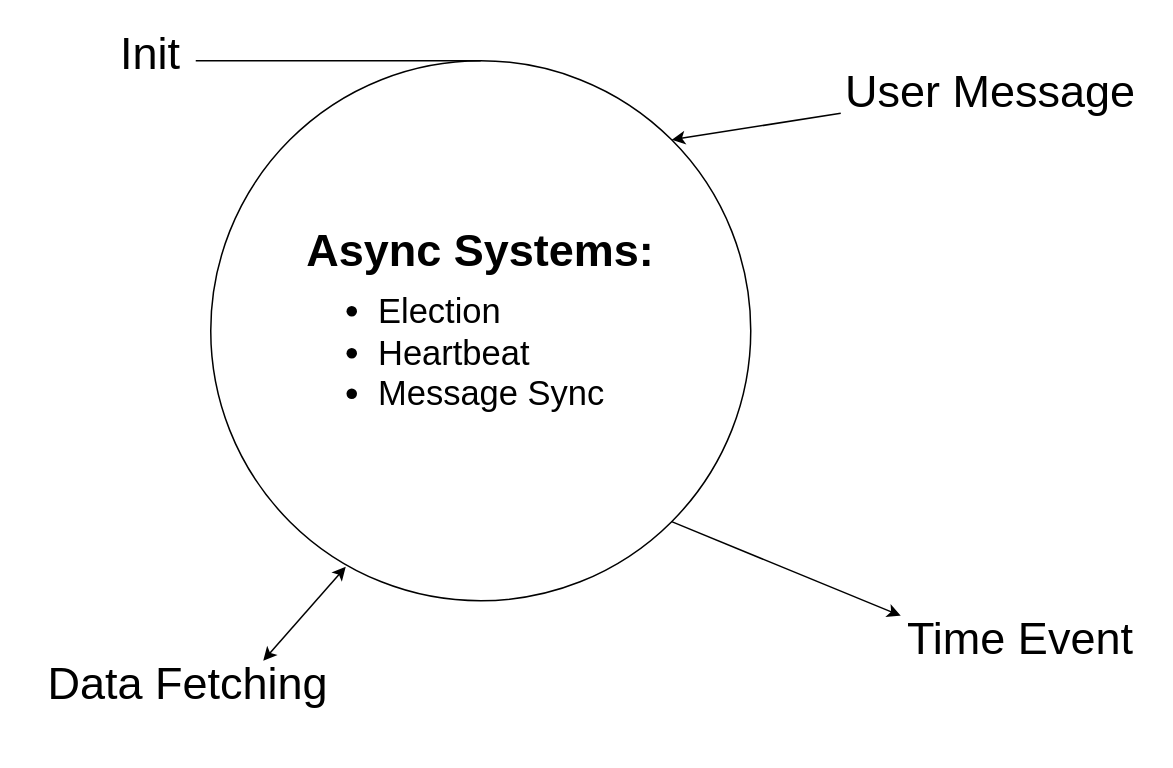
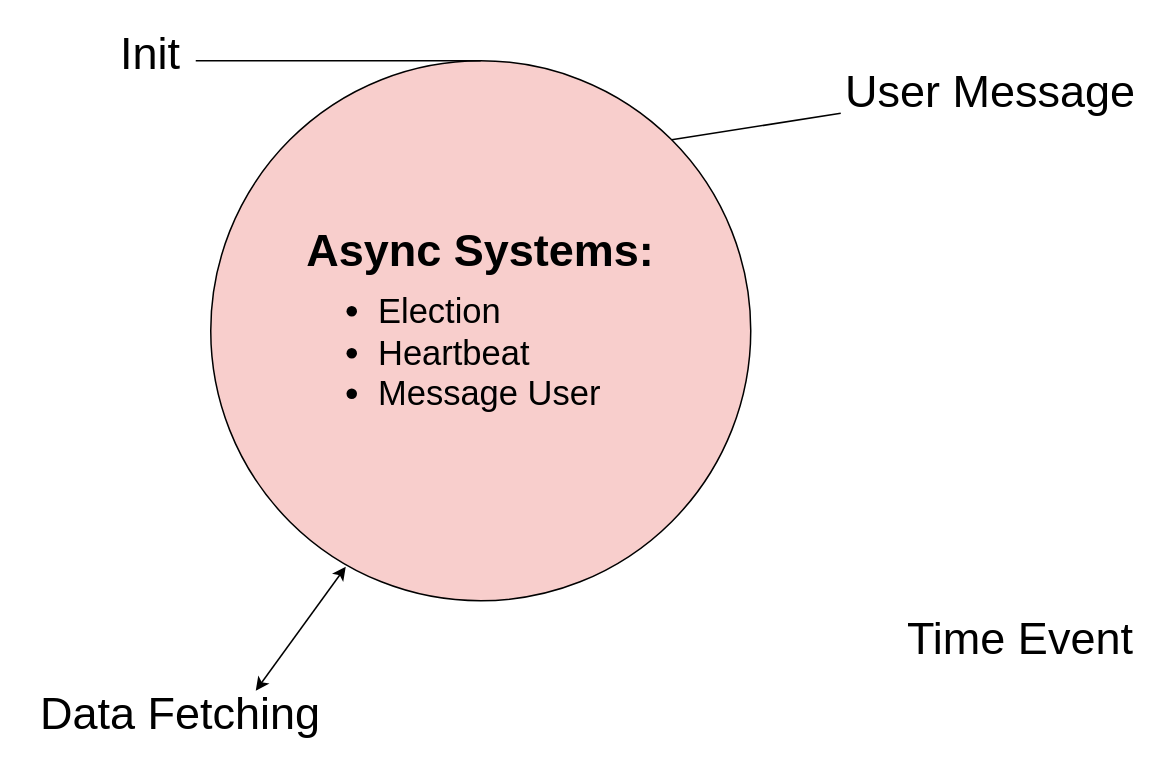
(683, 138) -> (679, 139)
(481, 331) -> (481, 331)
(430, 353) -> (430, 353)
(782, 567) -> none
(188, 683) -> (181, 713)
